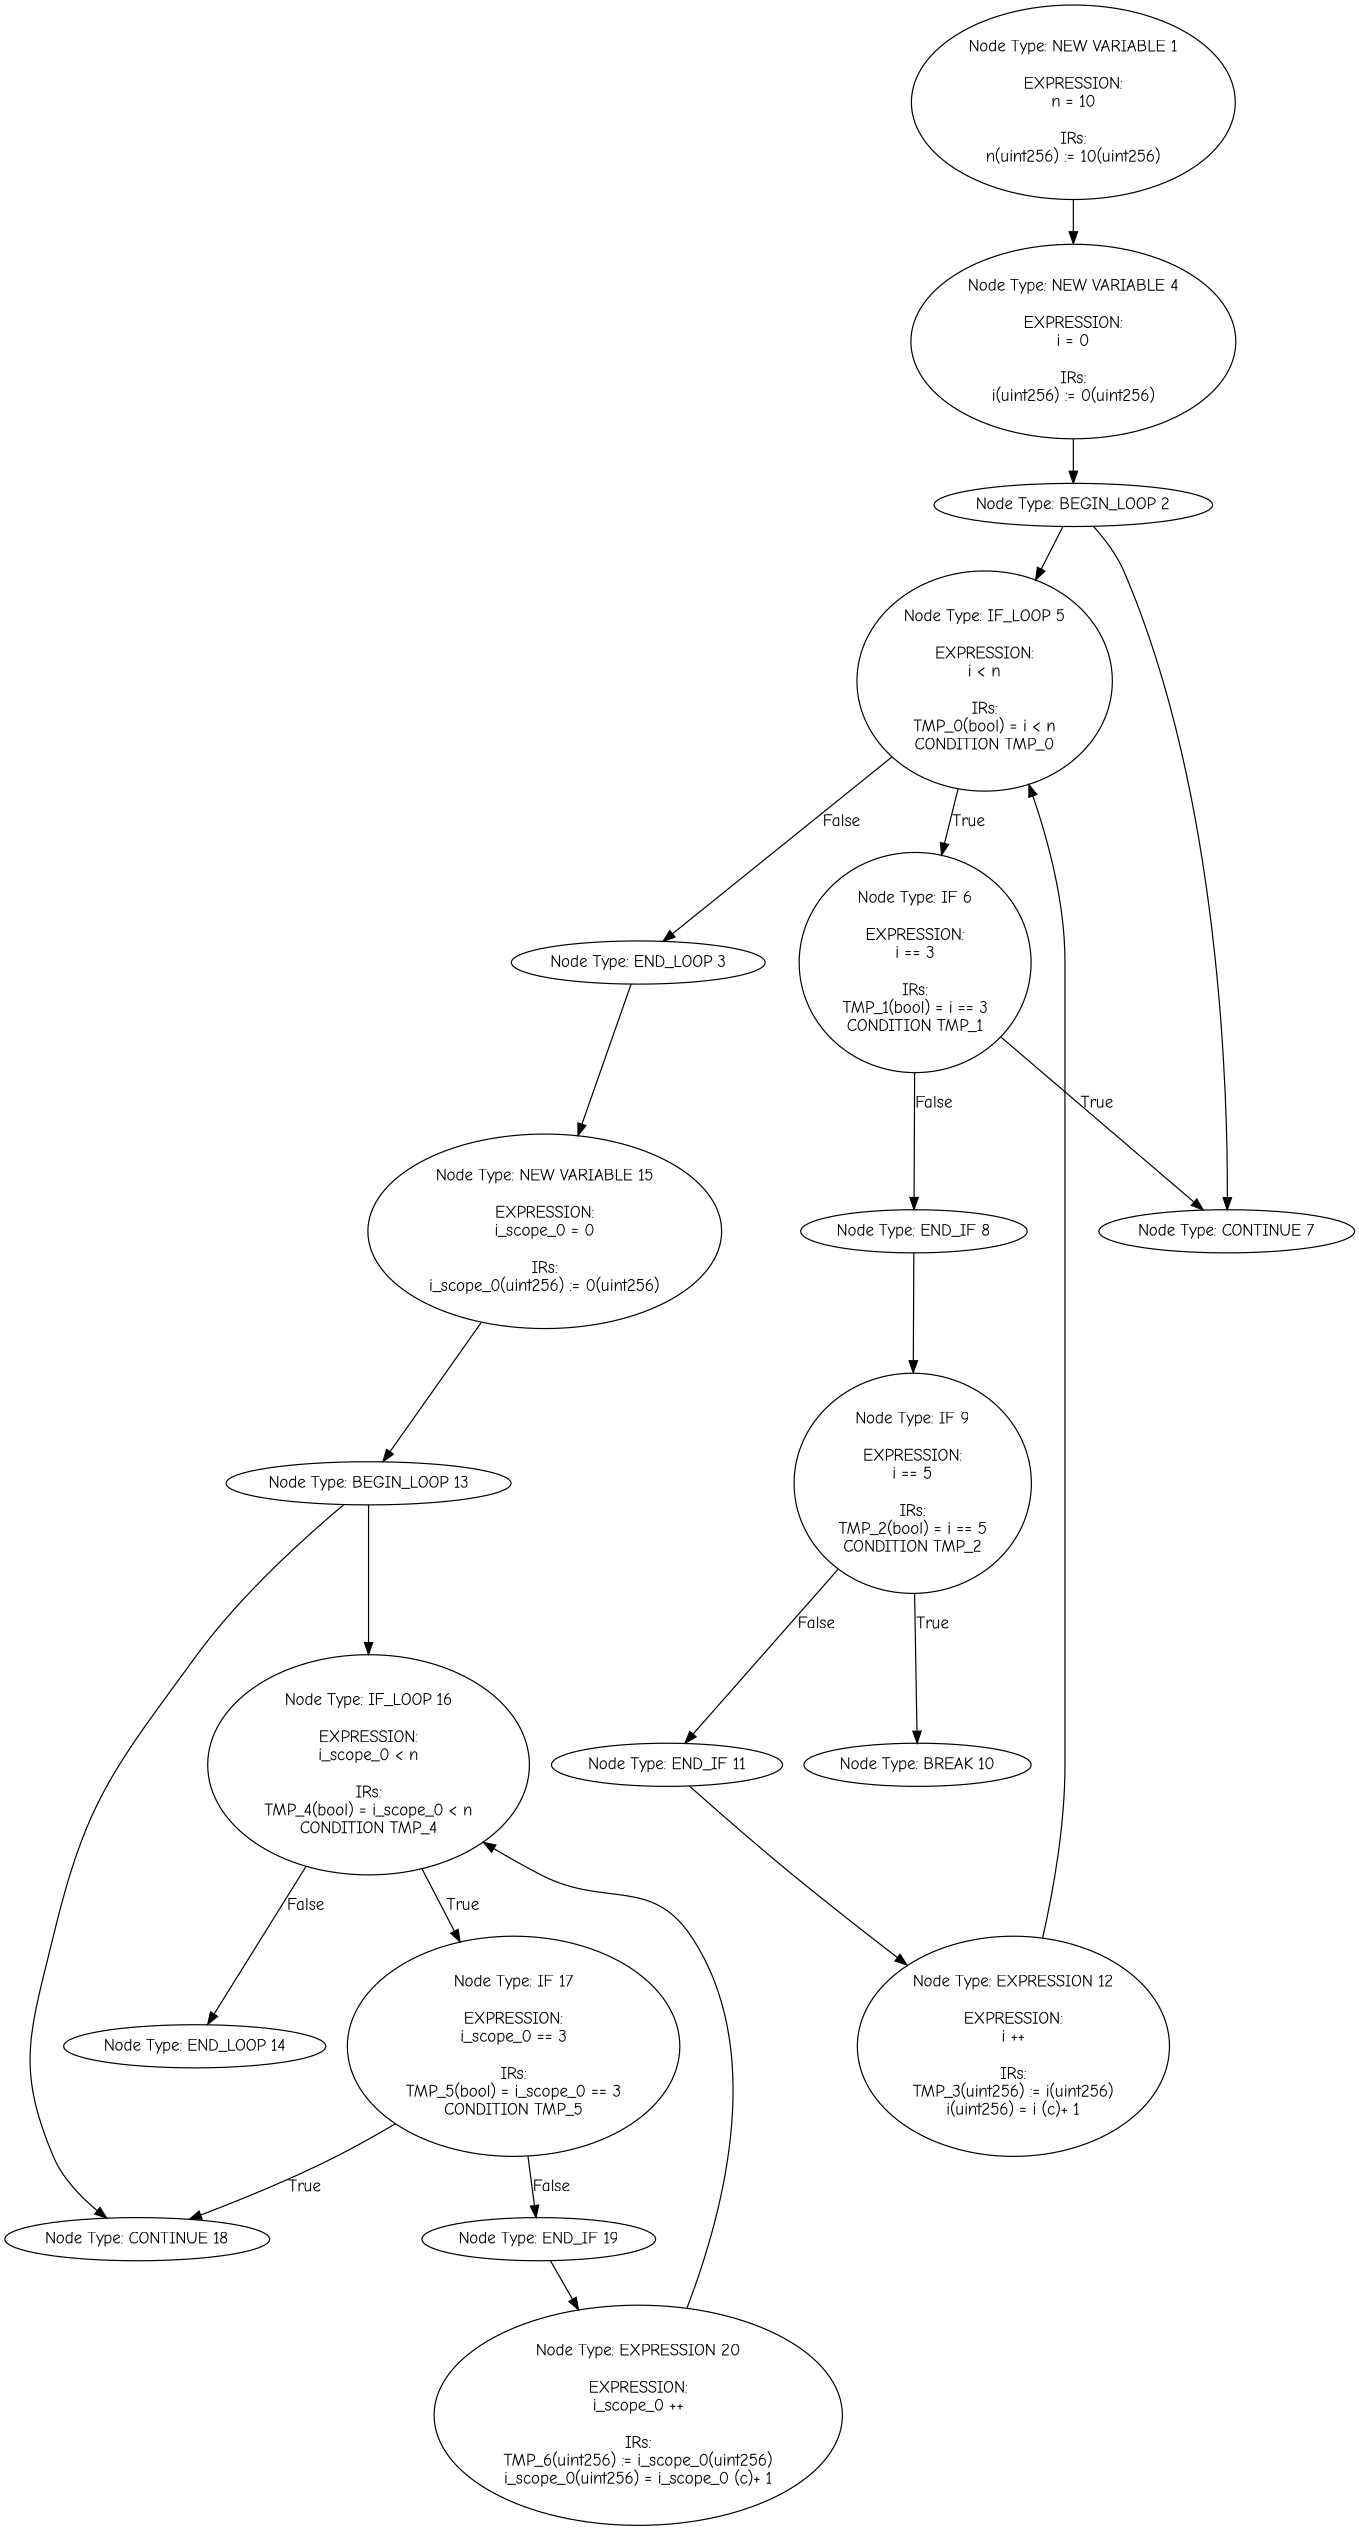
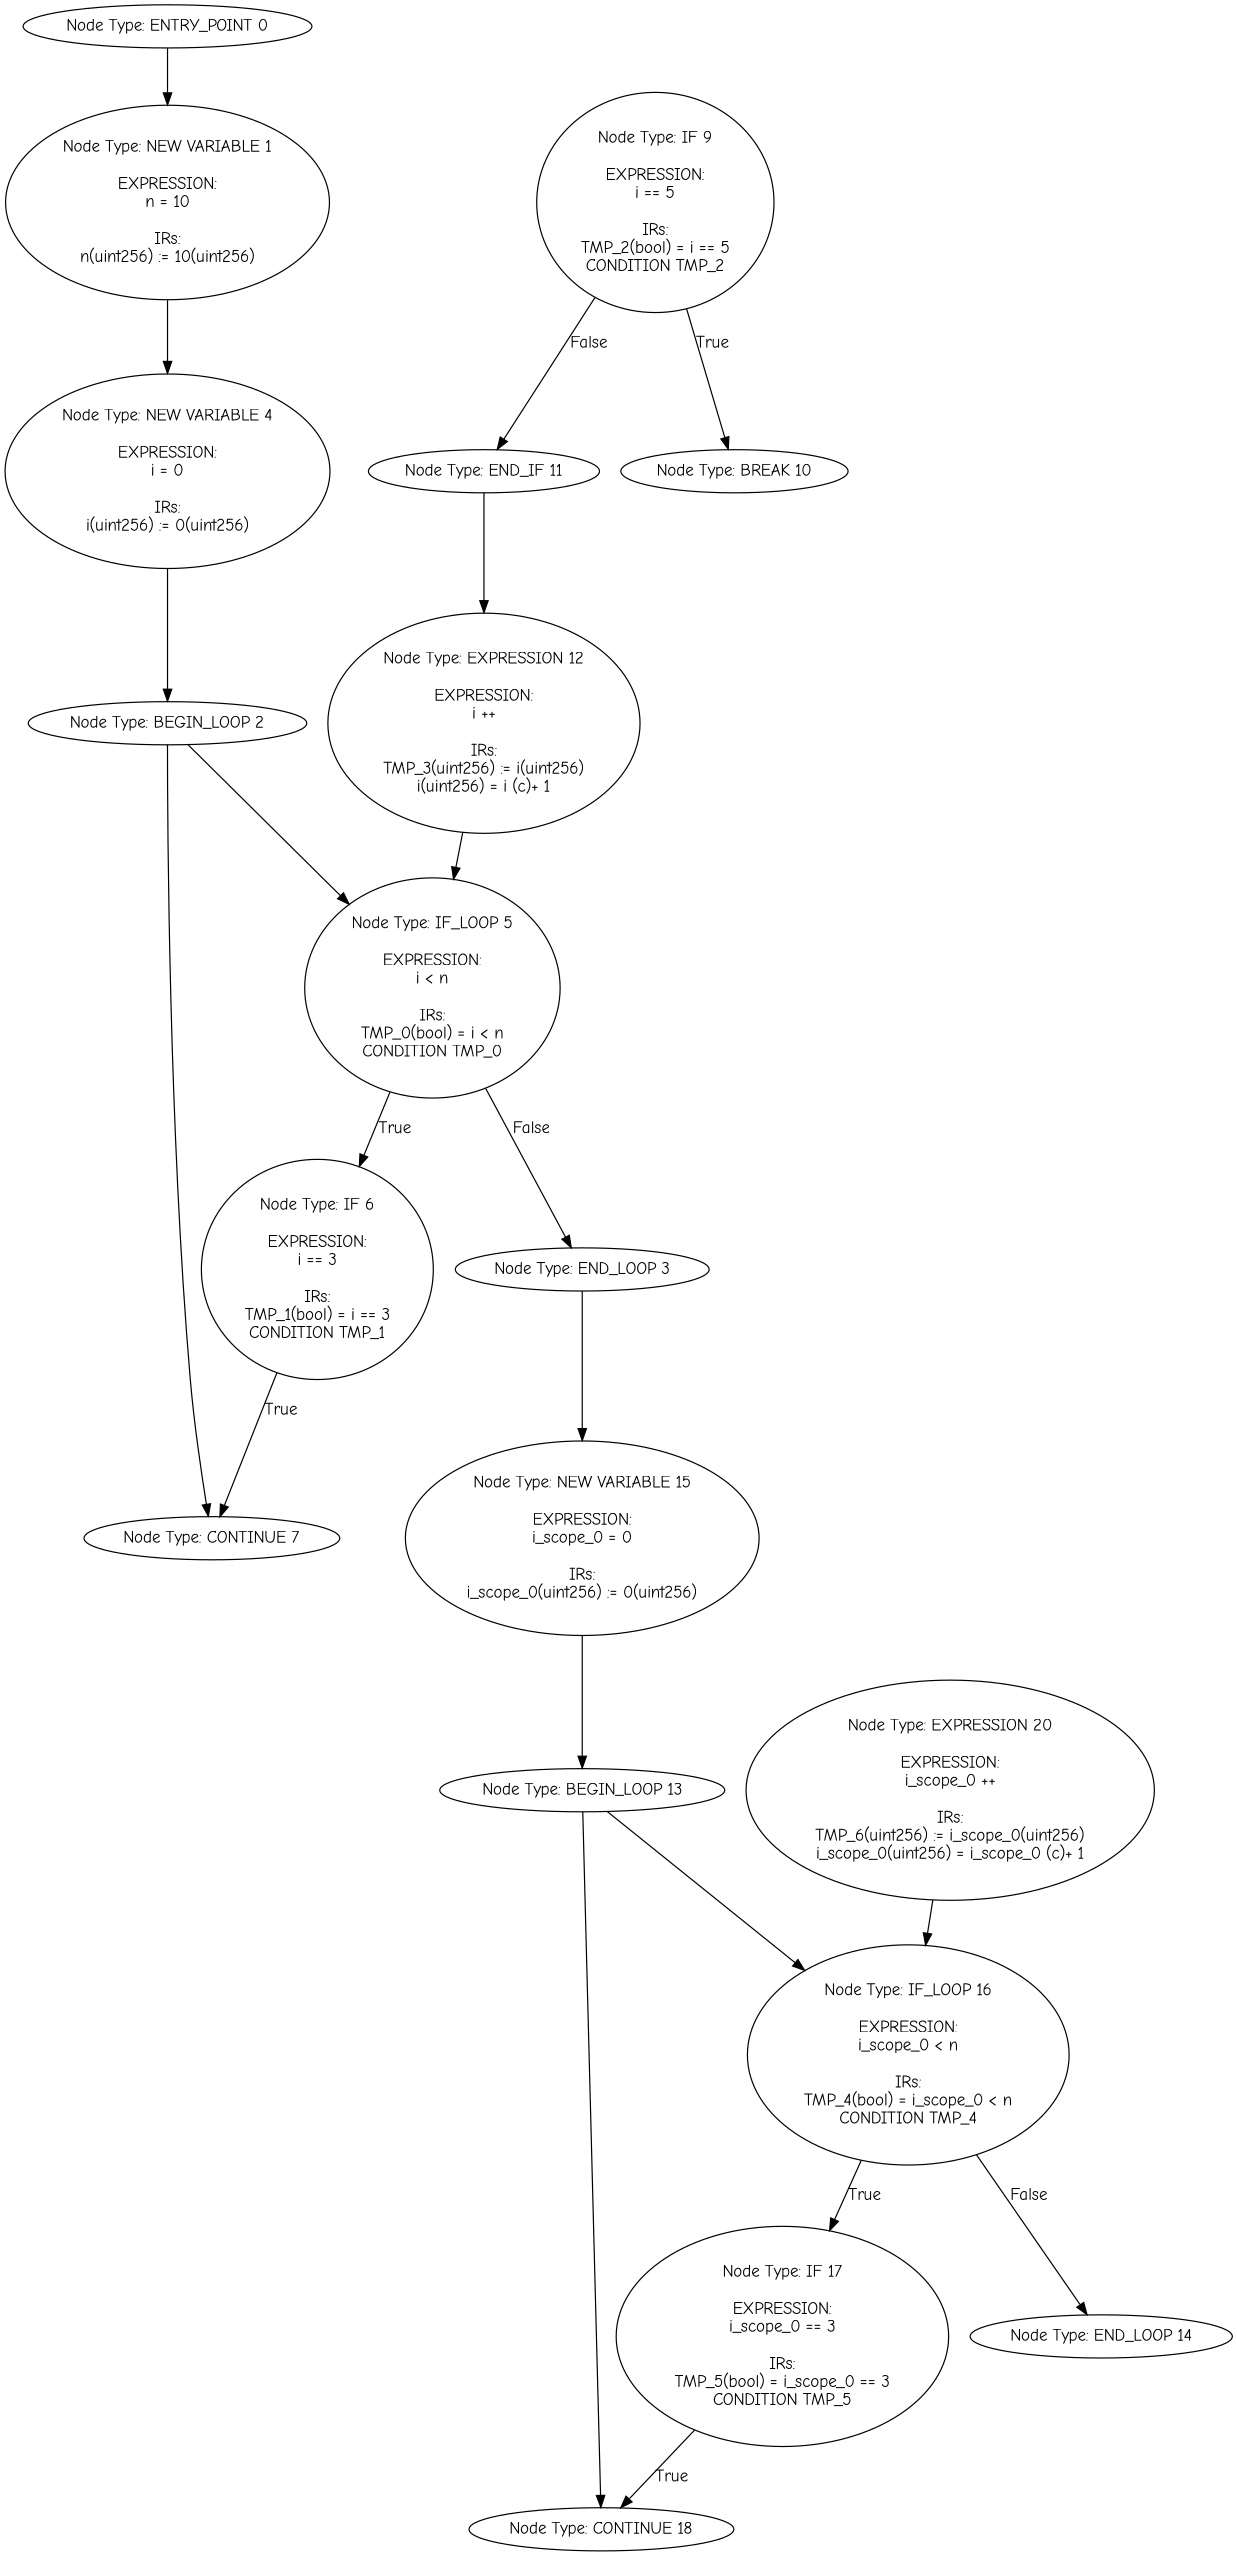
none -> (168, 26)
(914, 1231) -> none
(539, 2239) -> none
